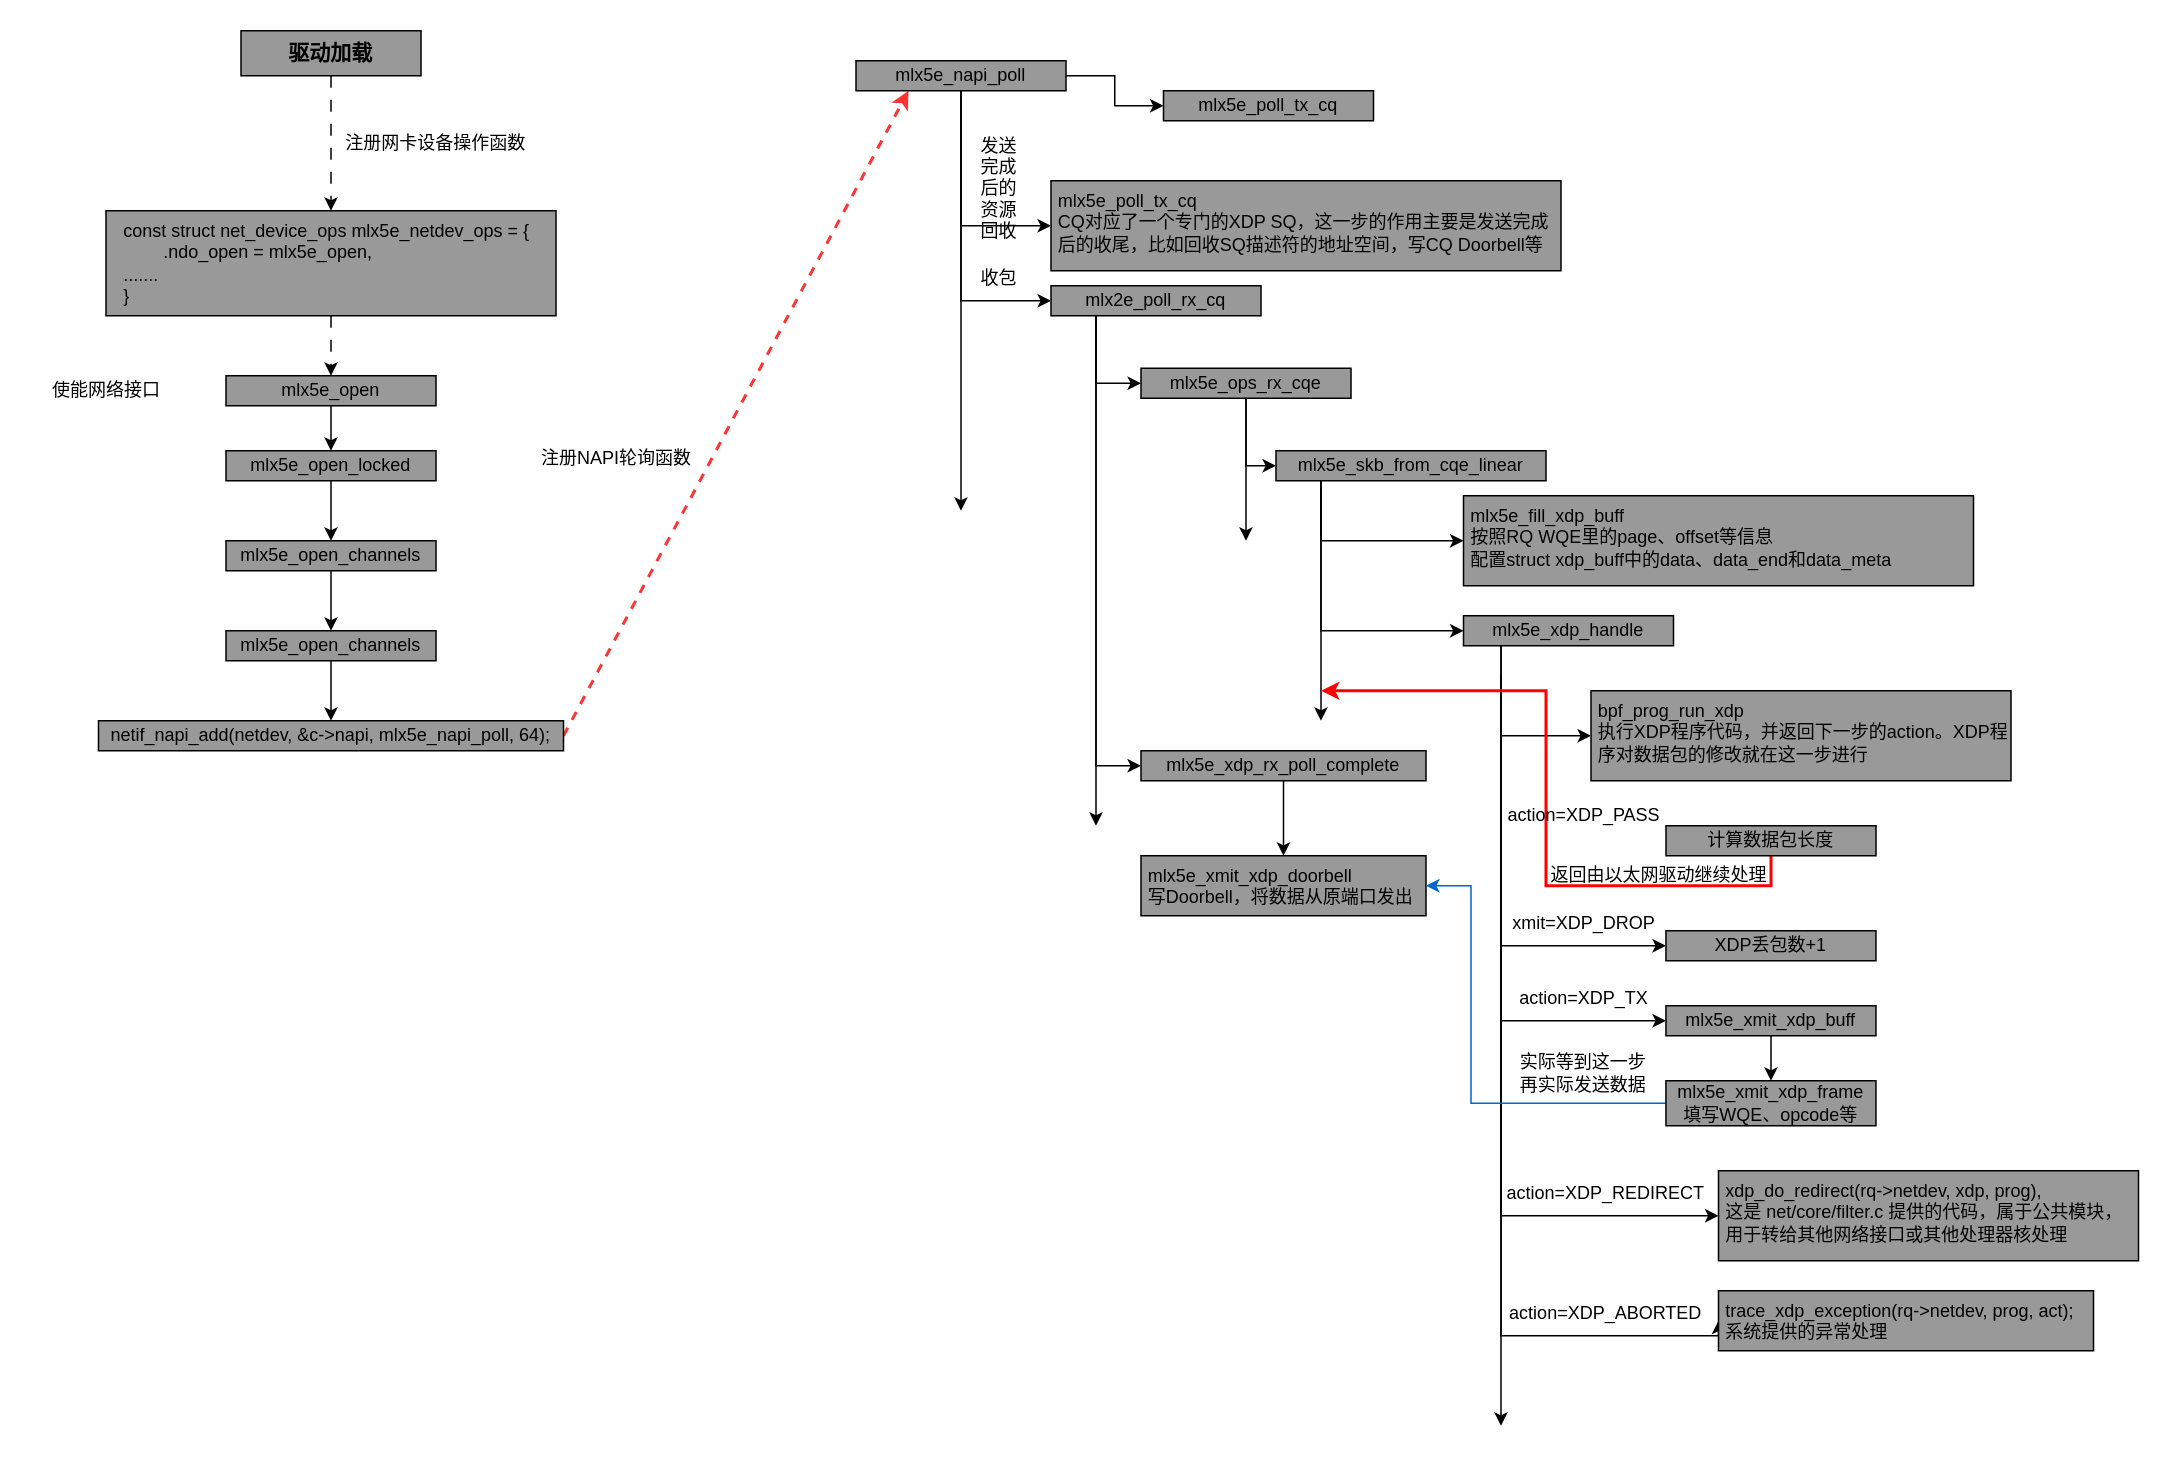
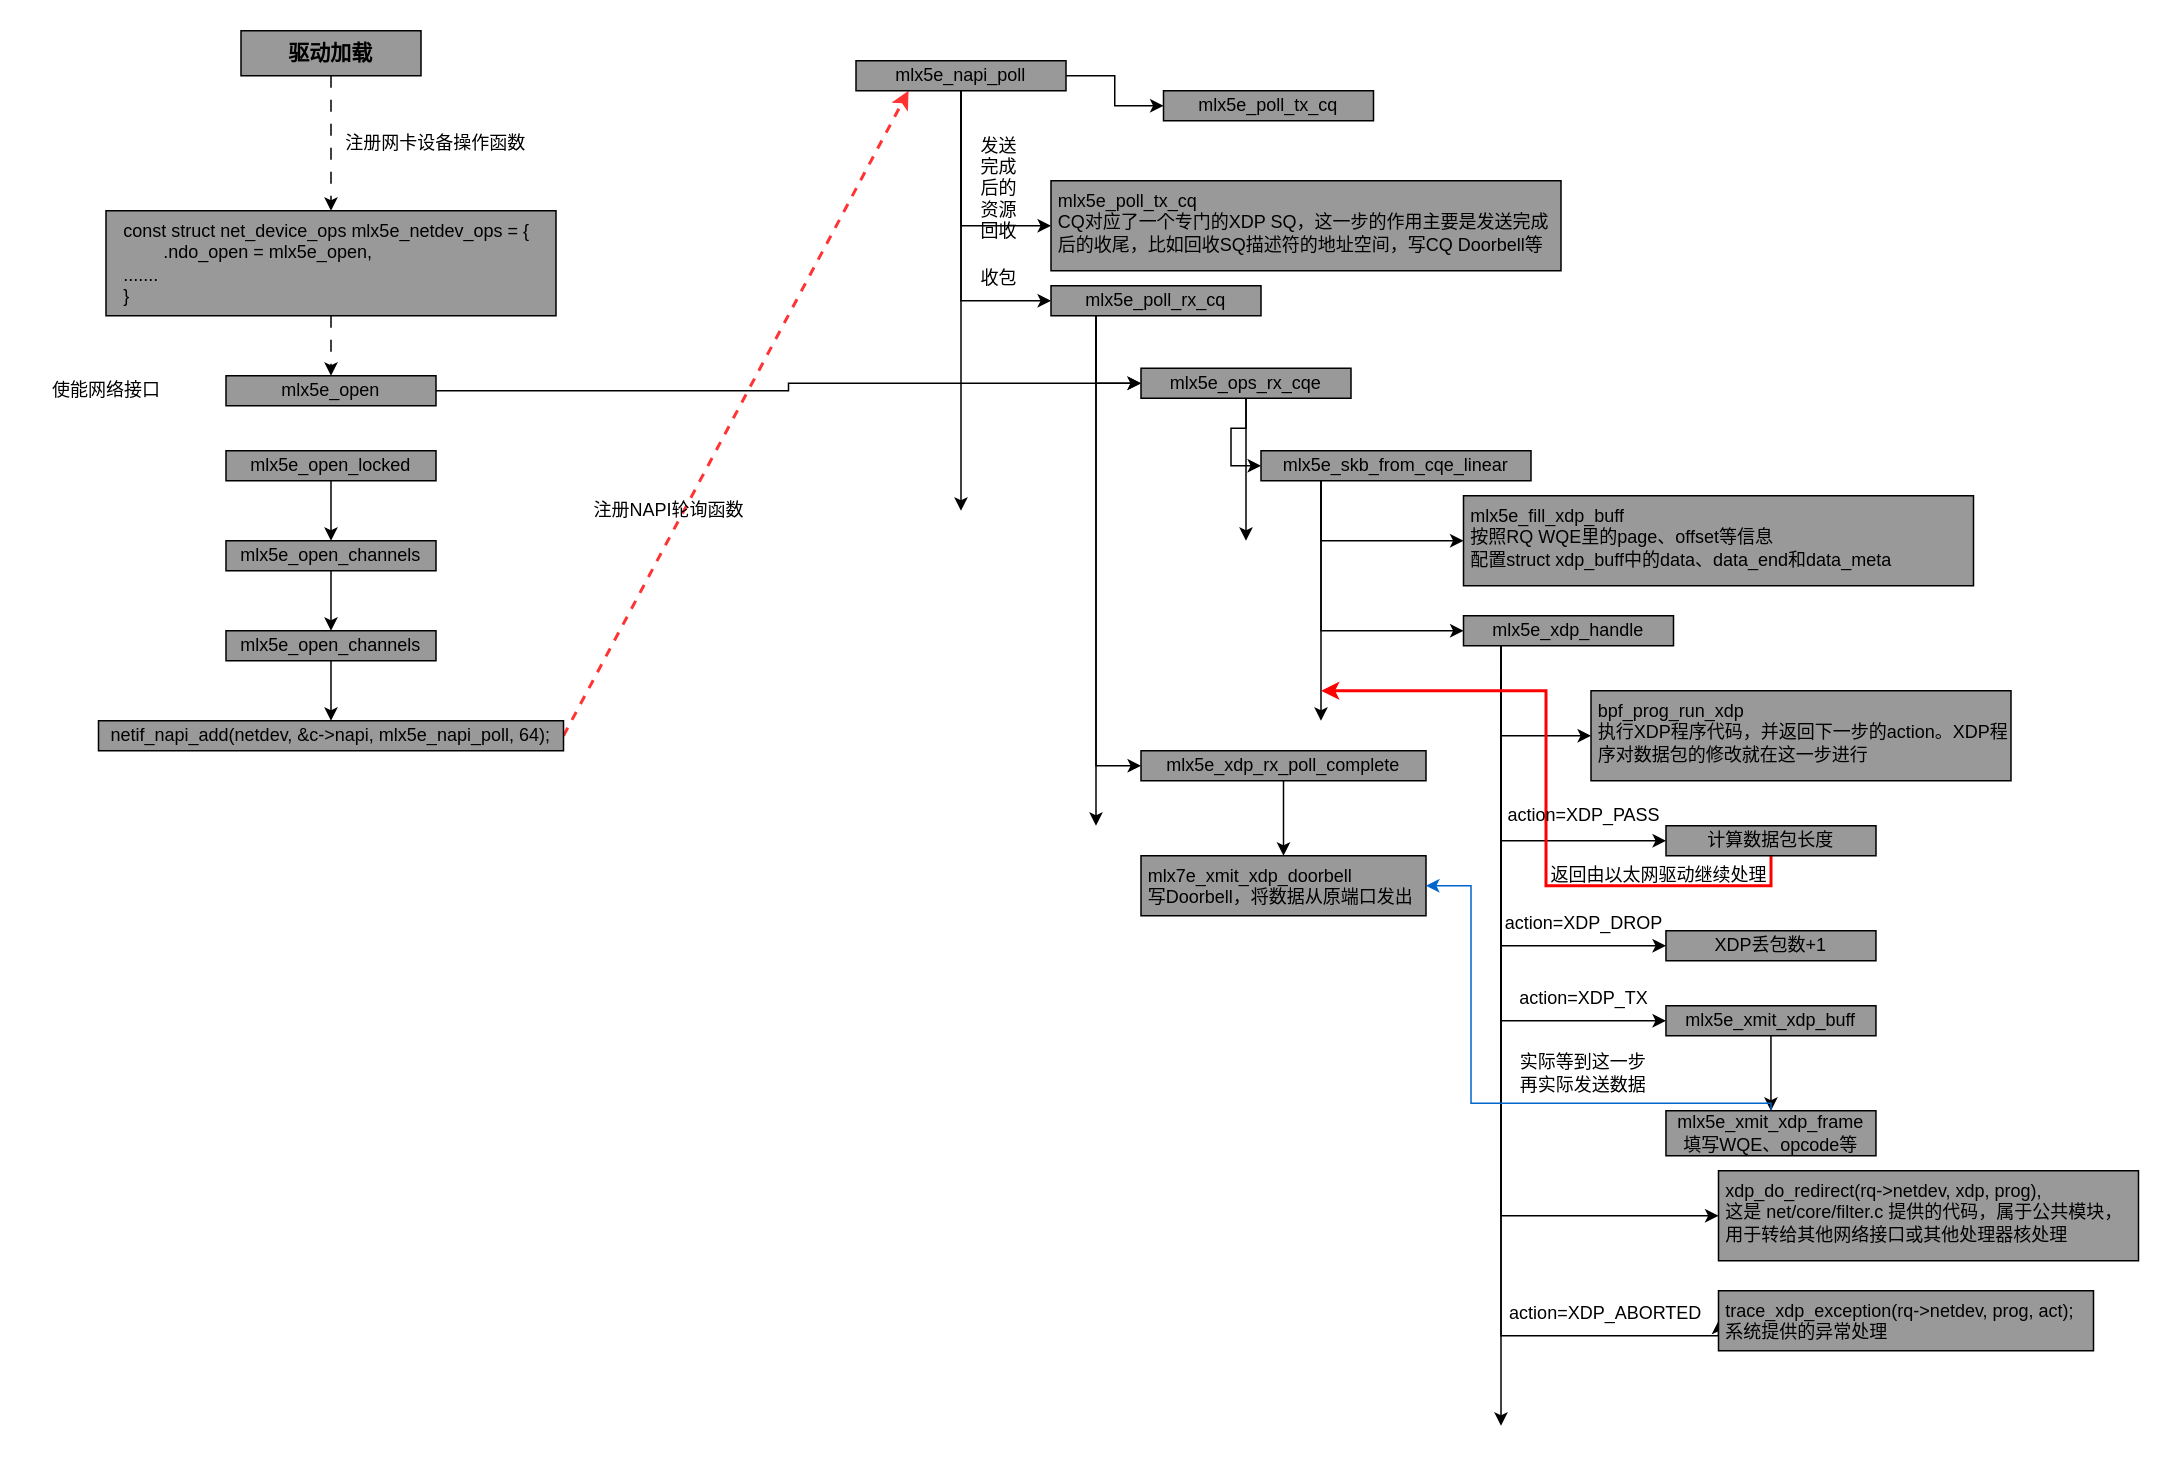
(1156, 301) -> (1156, 301)
(331, 434) -> (767, 391)
(616, 458) -> (668, 511)
(1411, 466) -> (1396, 466)
none -> (1579, 841)
(1283, 888) -> (1283, 888)
(1584, 923) -> (1584, 923)
(1771, 1103) -> (1771, 1133)
(1606, 1193) -> none
